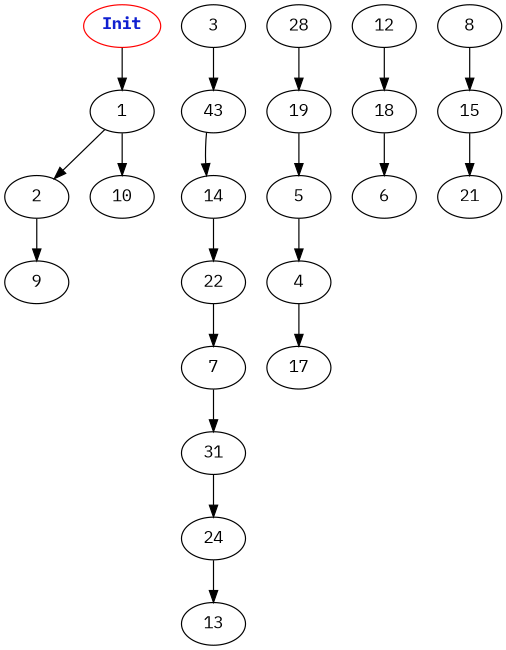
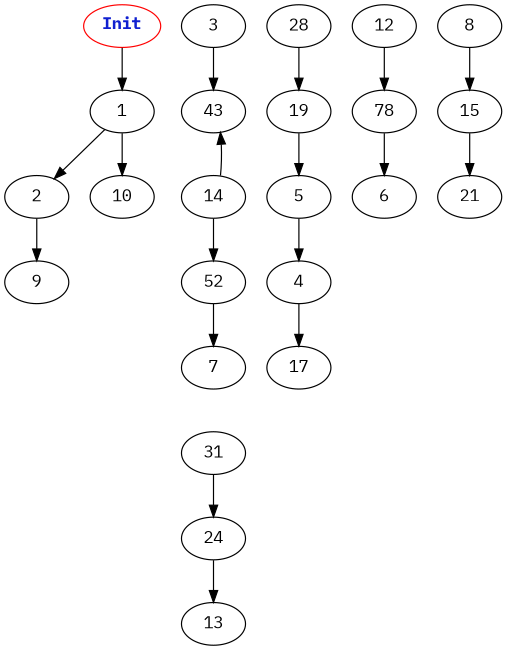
(384, 111) -> (384, 111)
(206, 148) -> (221, 160)
(214, 282) -> (214, 282)
(214, 405) -> none
